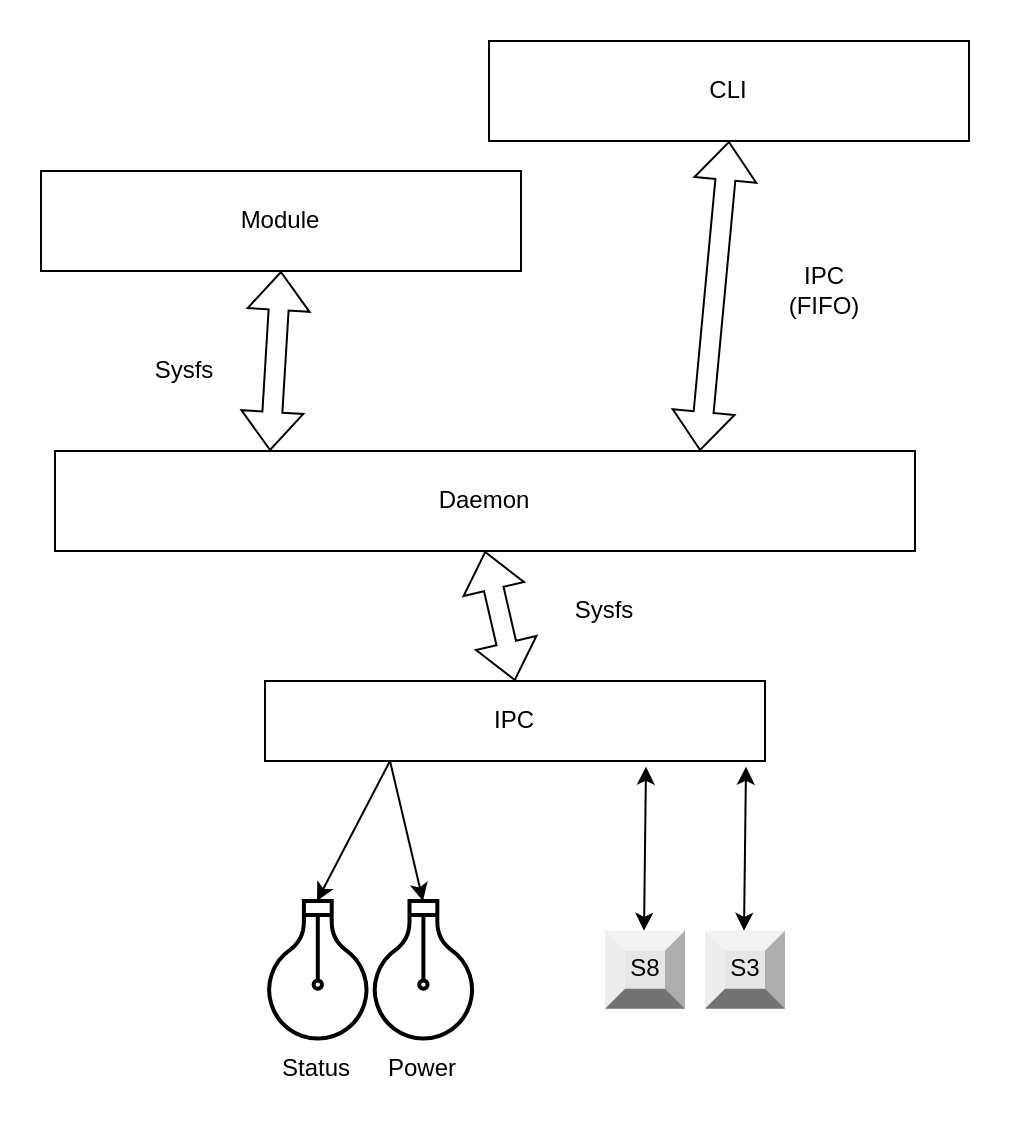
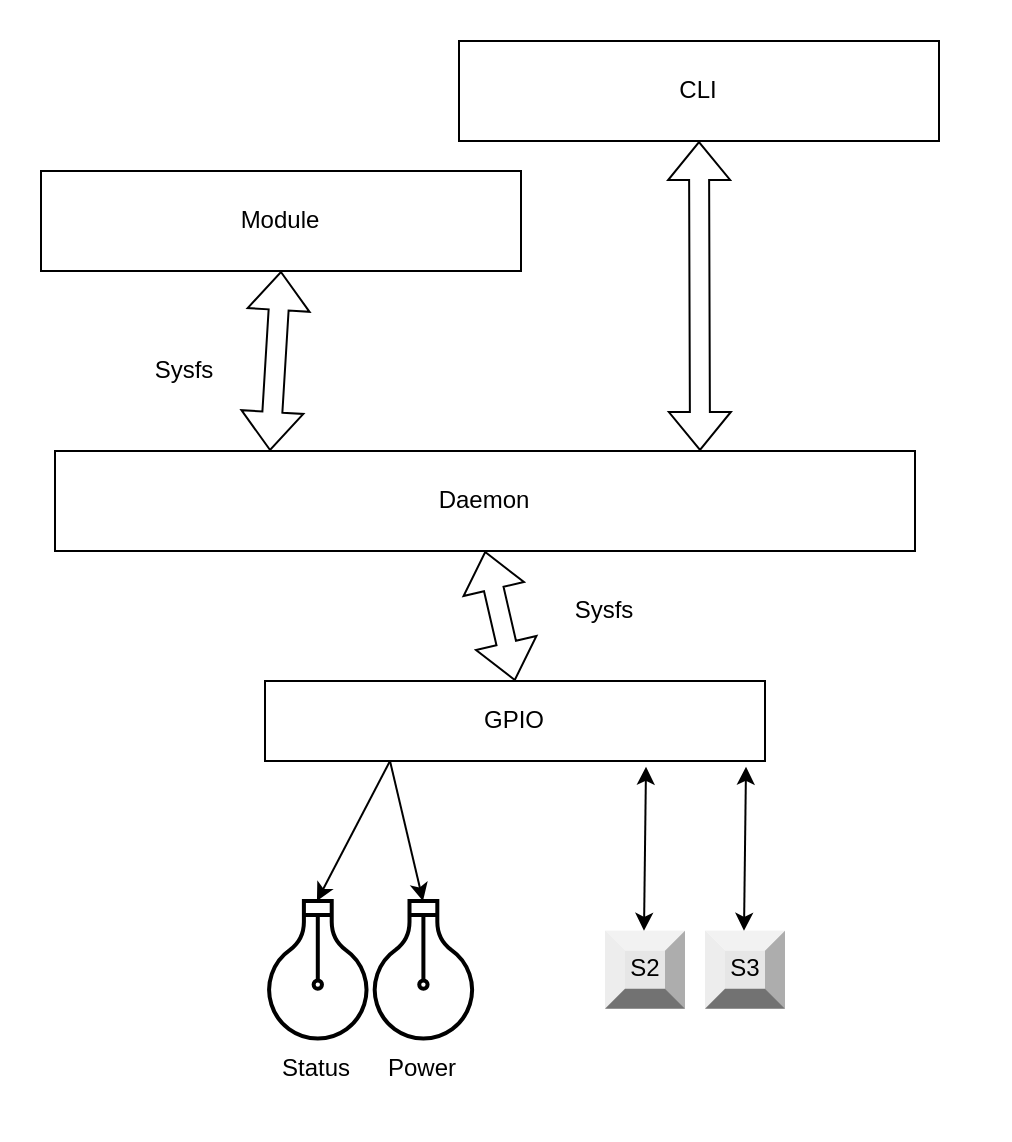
(729, 91) -> (699, 91)
(825, 291) -> none
(515, 721) -> (515, 721)
(646, 969) -> (646, 969)
